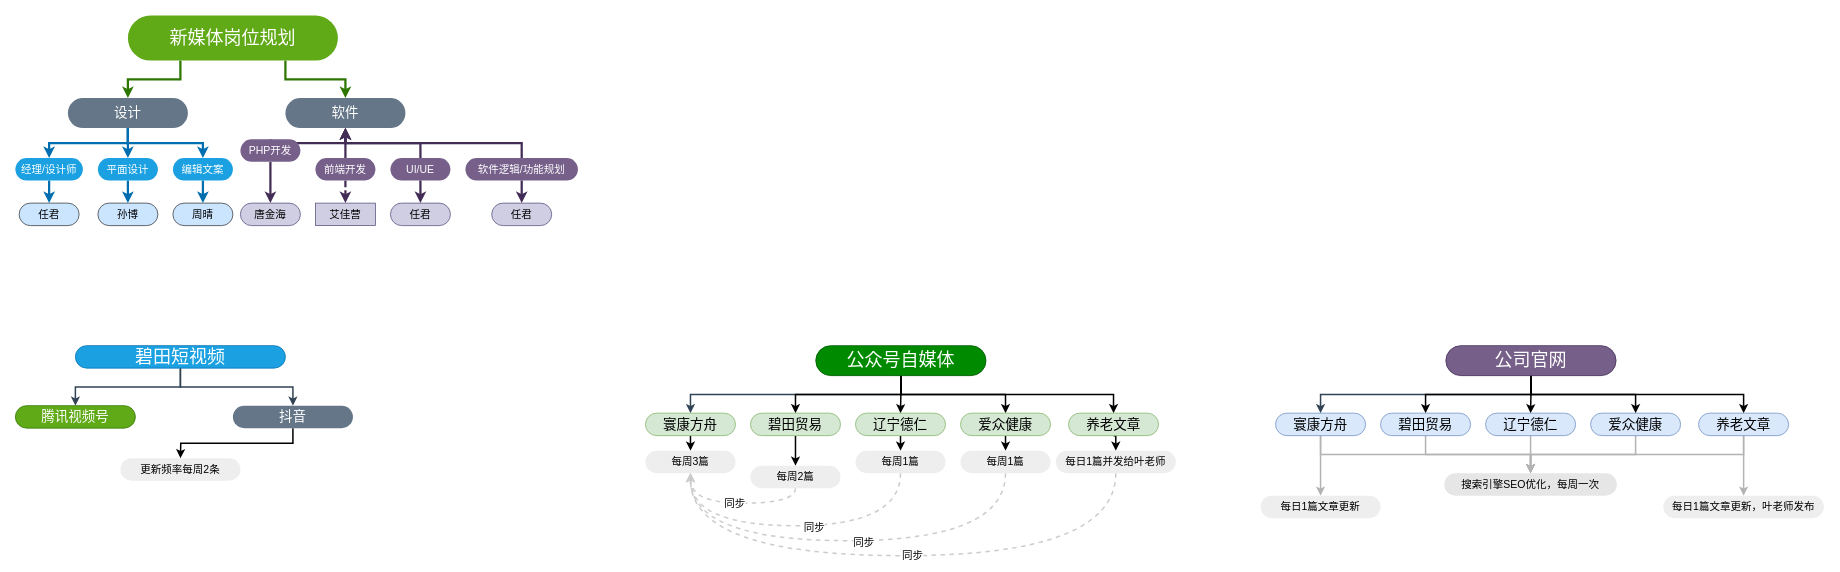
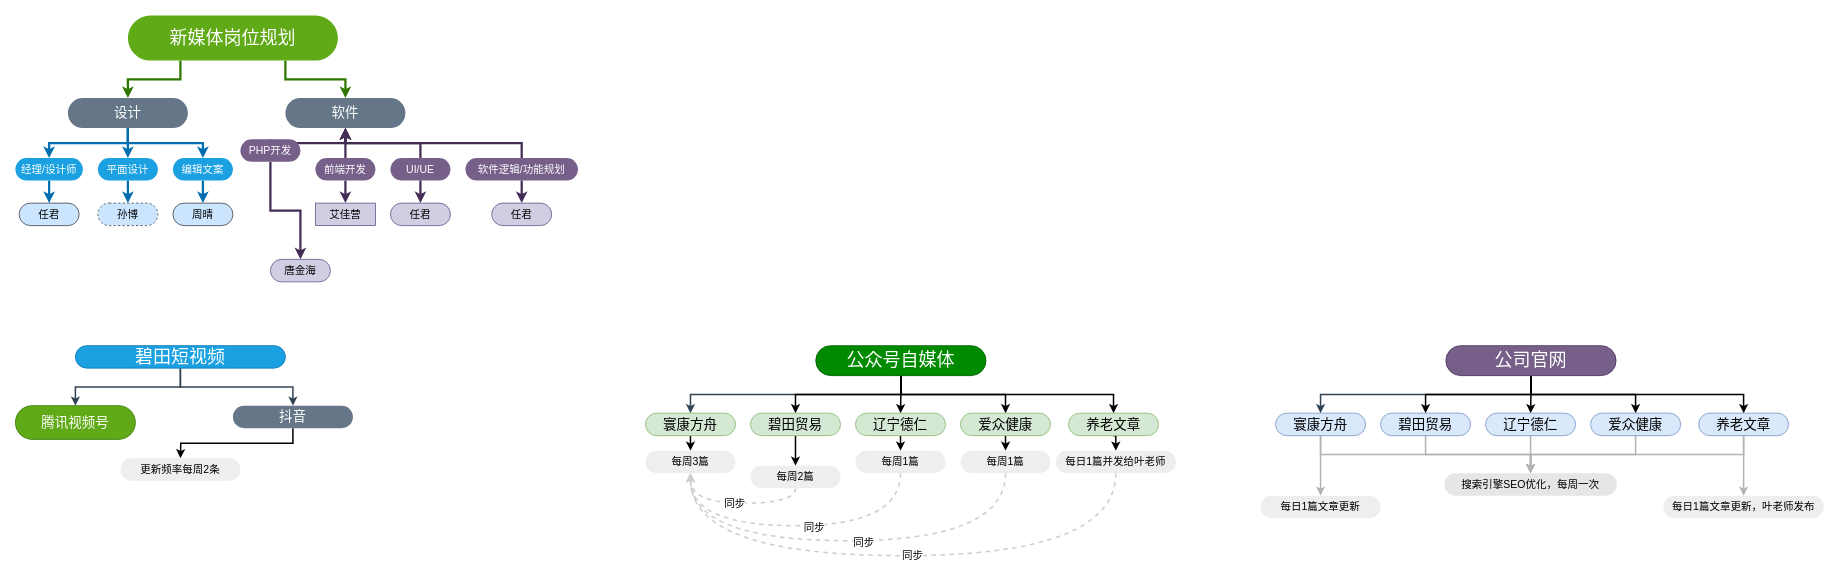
(345, 188) -> (345, 188)
(128, 214) -> (128, 214)
(270, 214) -> (300, 270)
(75, 417) -> (75, 422)
